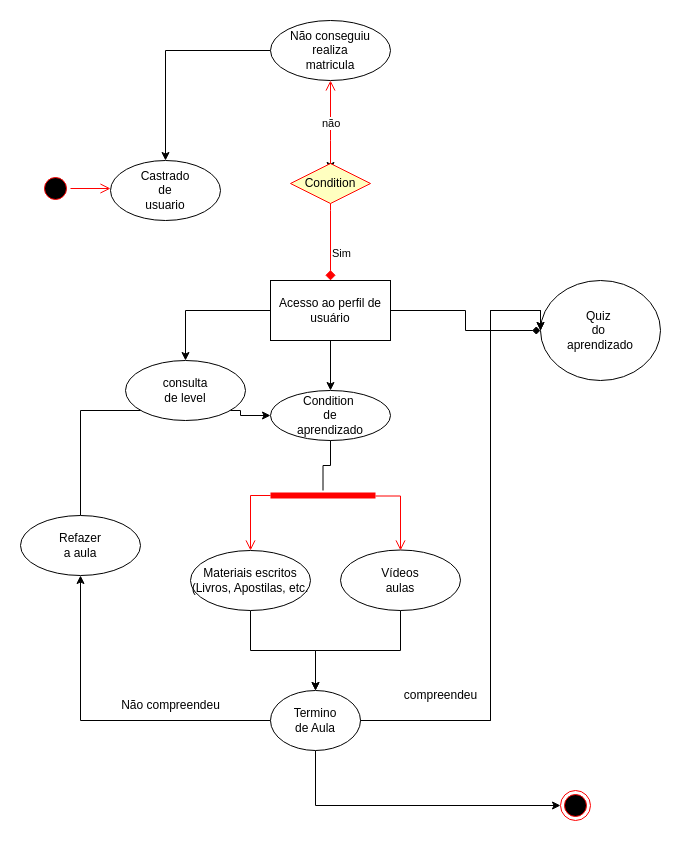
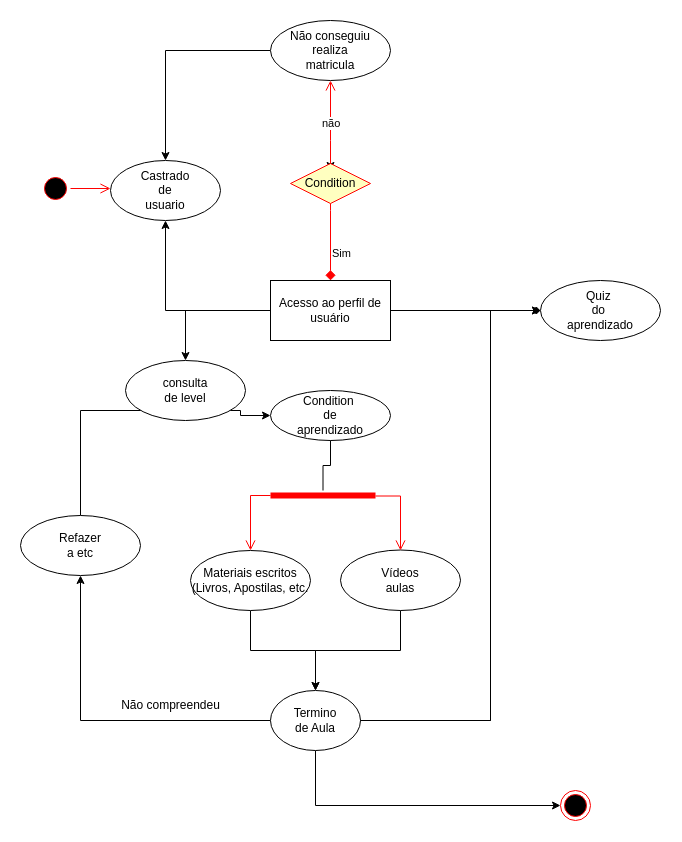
(601, 331) -> (601, 311)
(331, 362) -> (166, 277)
(81, 546) -> (81, 546)
(441, 696) -> none
